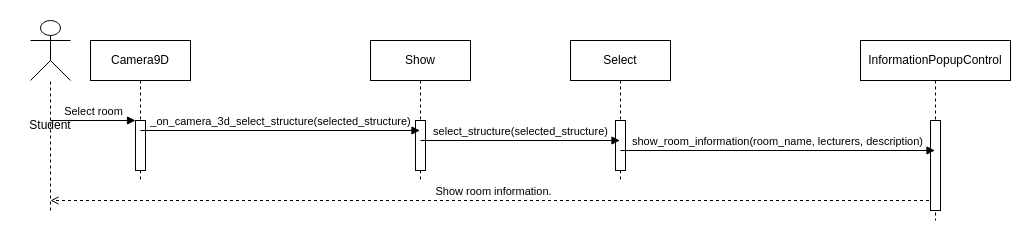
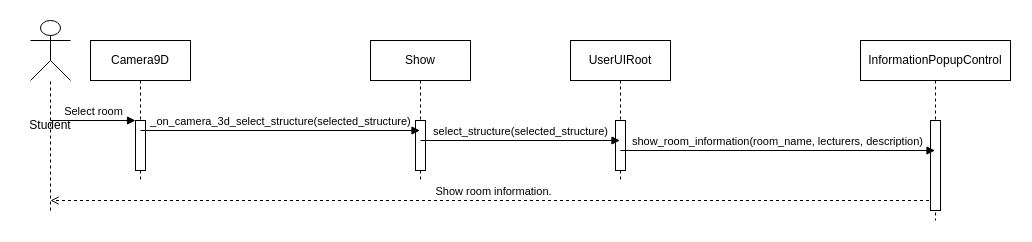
(621, 61) -> (621, 61)
